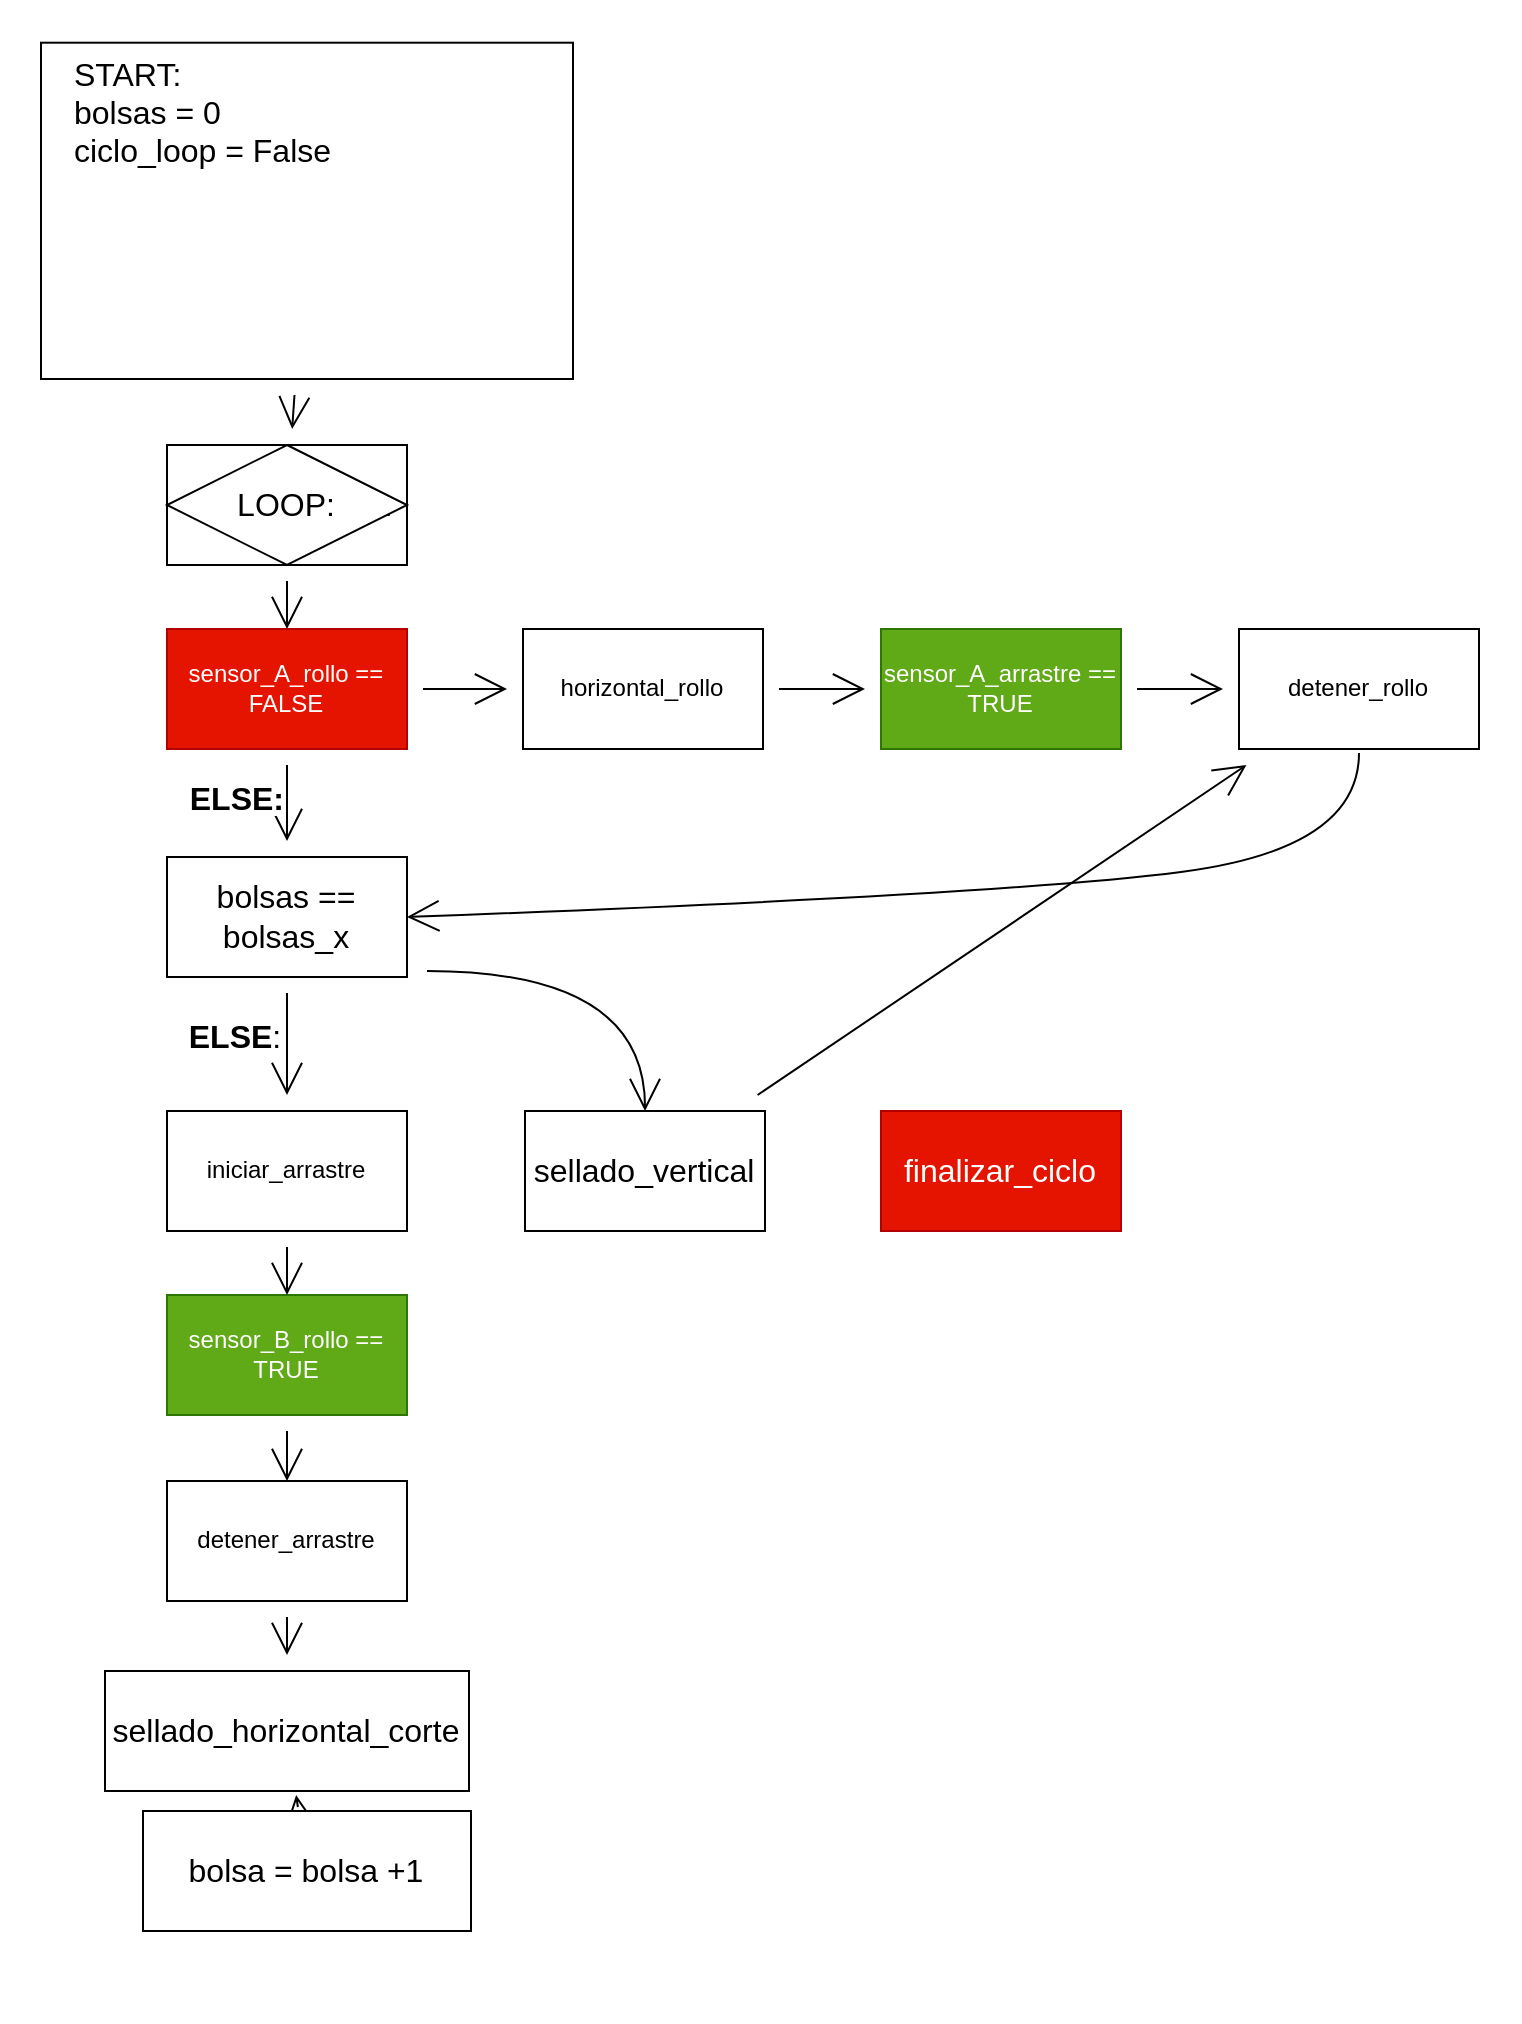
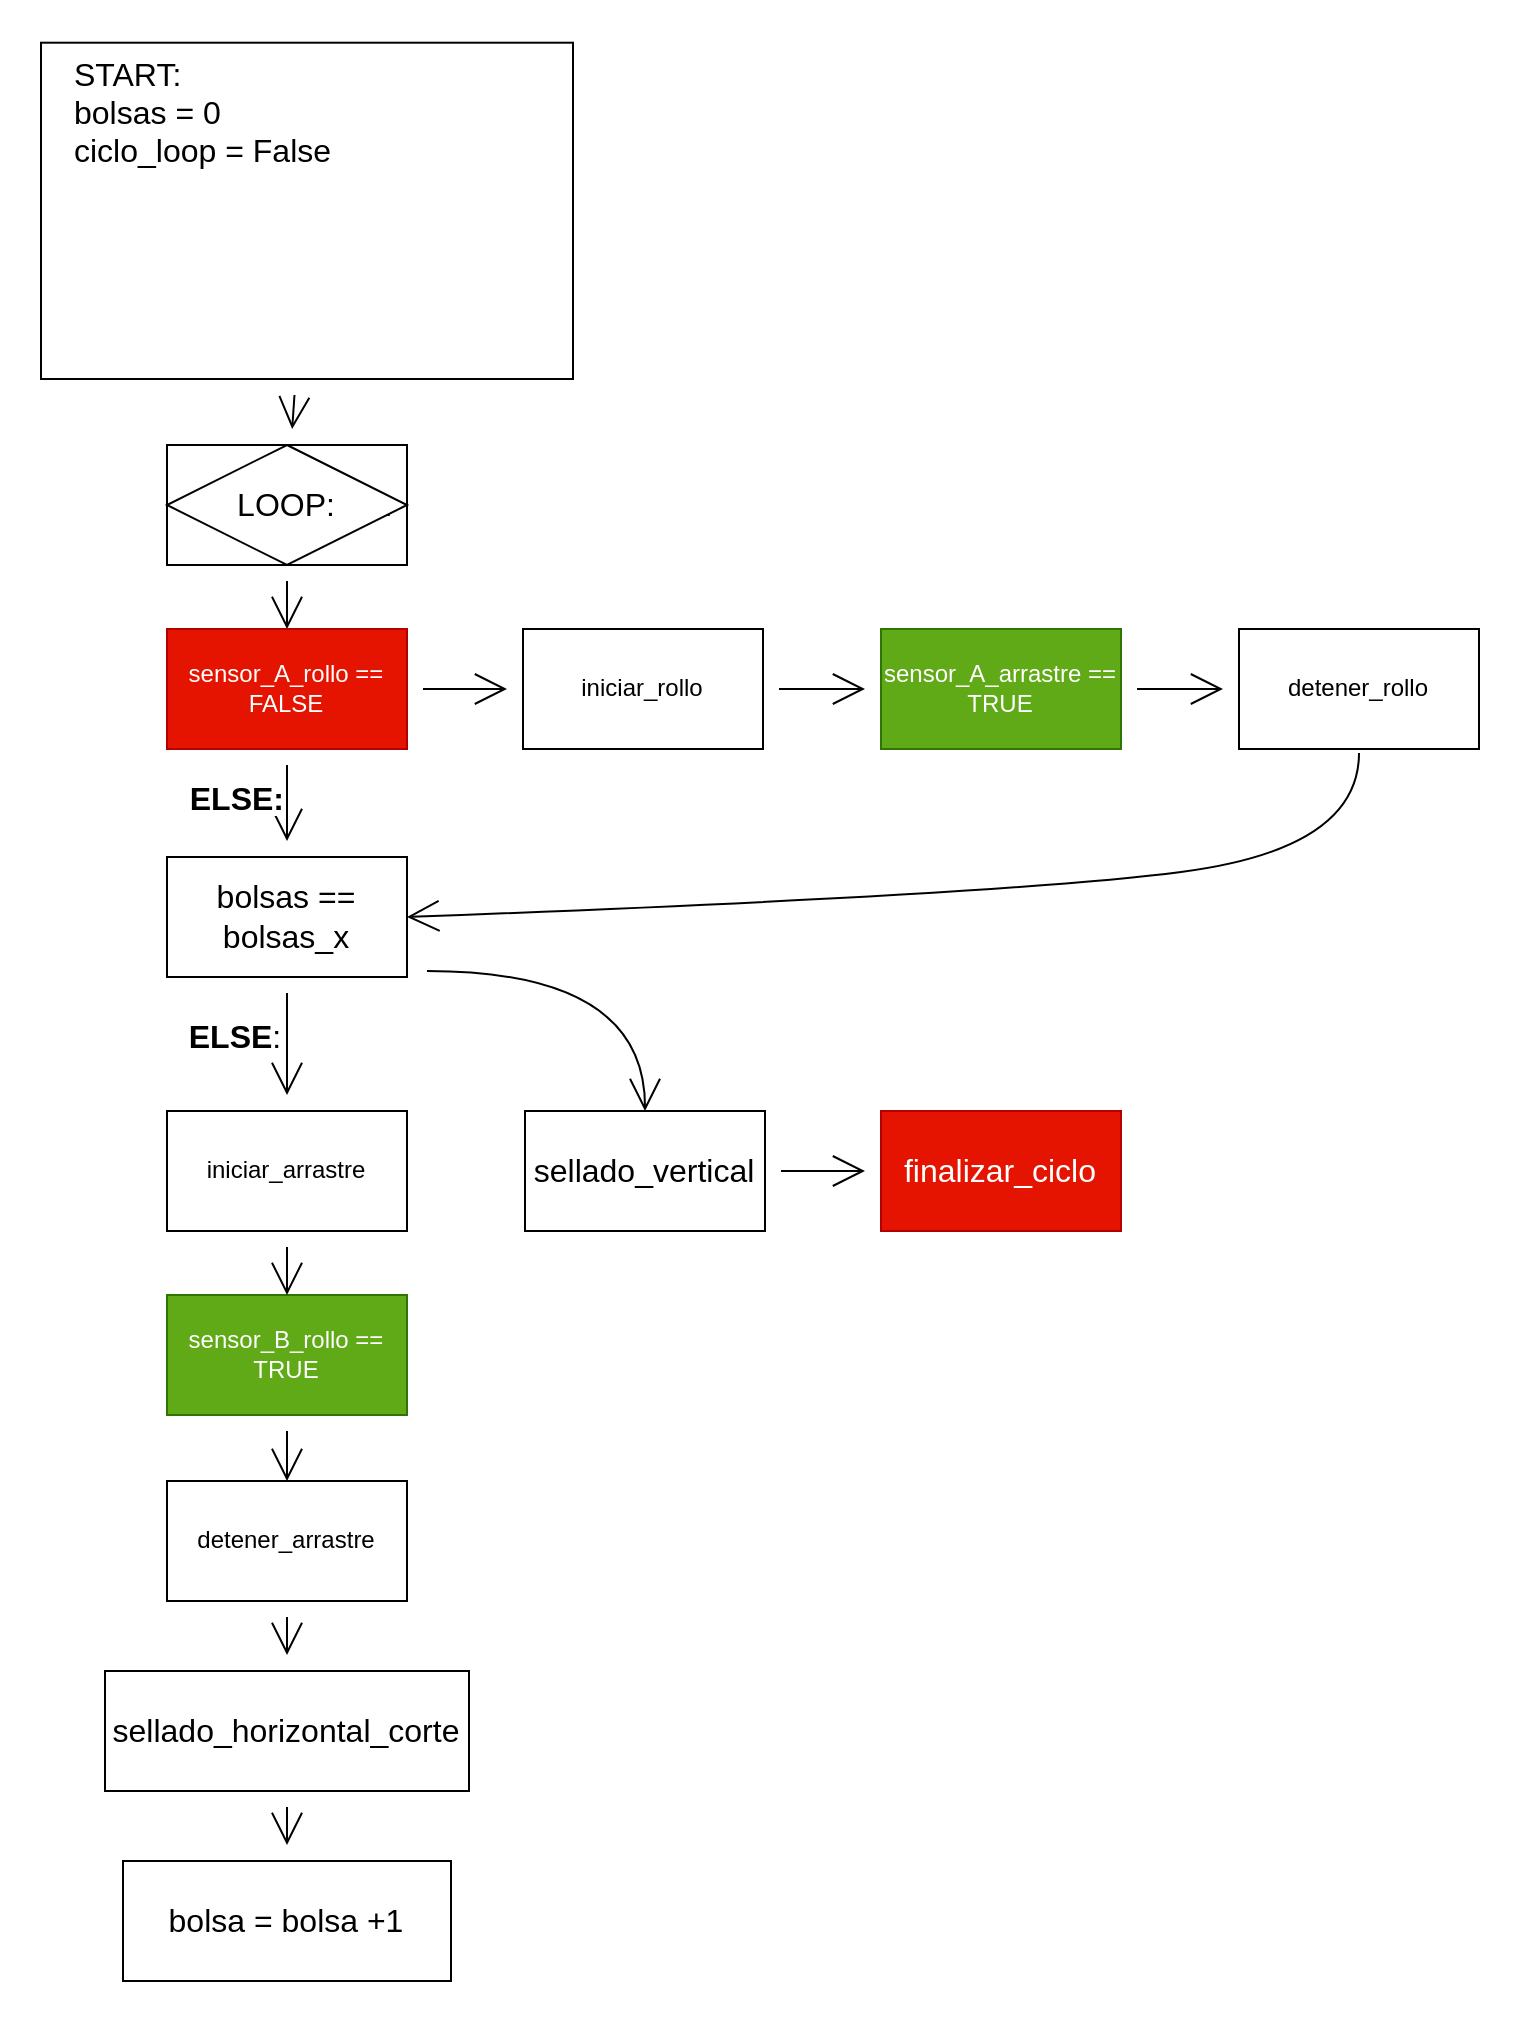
(643, 689) -> (643, 689)
(914, 989) -> (821, 1171)
(307, 1871) -> (287, 1921)
